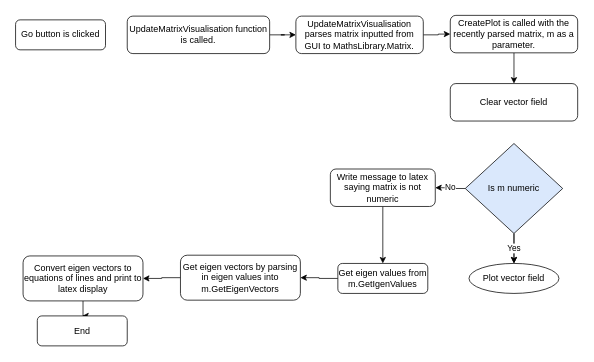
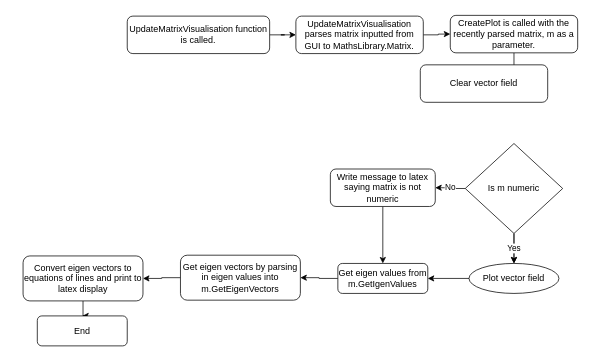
(60, 35) -> none
(514, 102) -> (484, 84)
(514, 189) -> (514, 189)
none -> (451, 279)
